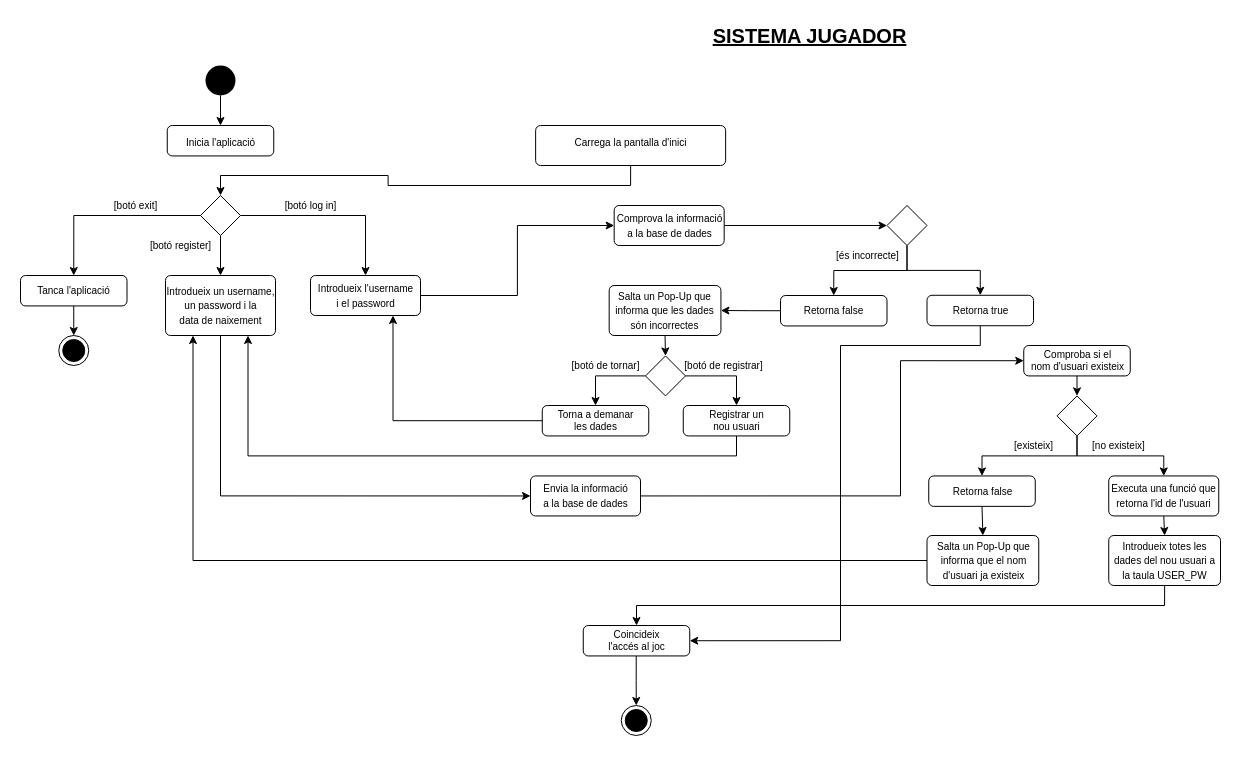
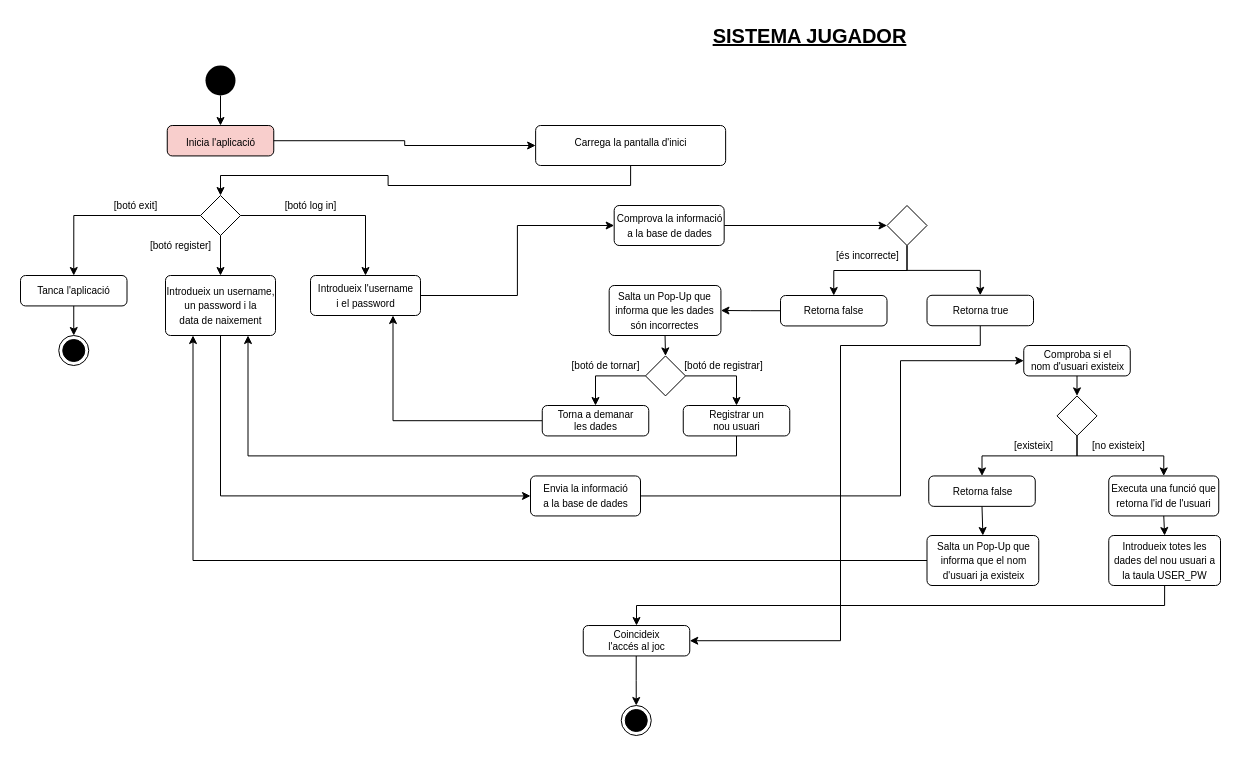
(221, 141) -> (221, 141)
none -> (404, 141)
